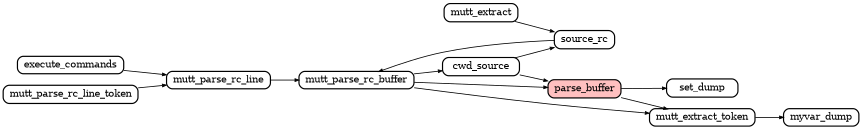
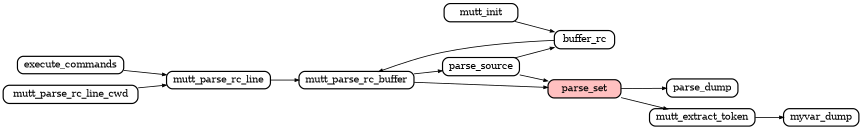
(481, 13) -> (481, 13)
(584, 40) -> (584, 40)
(481, 67) -> (481, 67)
(702, 88) -> (702, 88)
(584, 89) -> (584, 89)
(71, 94) -> (71, 94)
(529, 102) -> none
